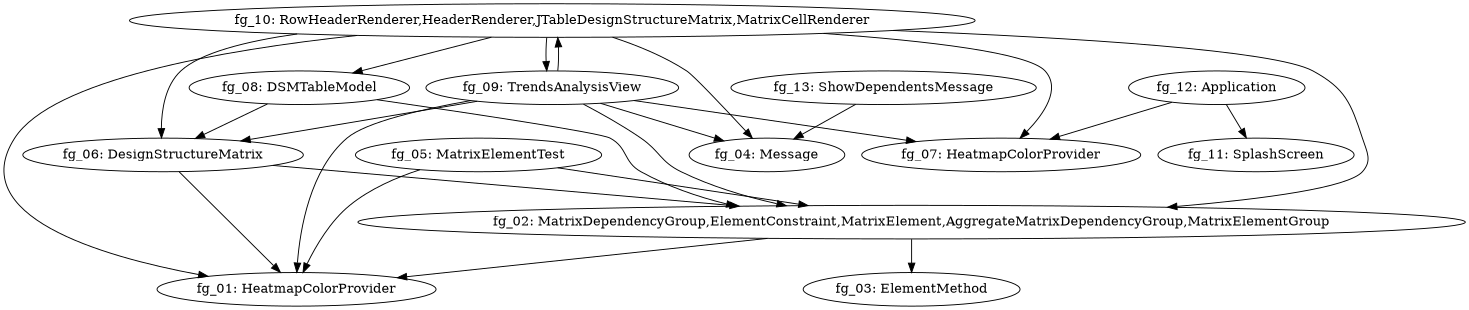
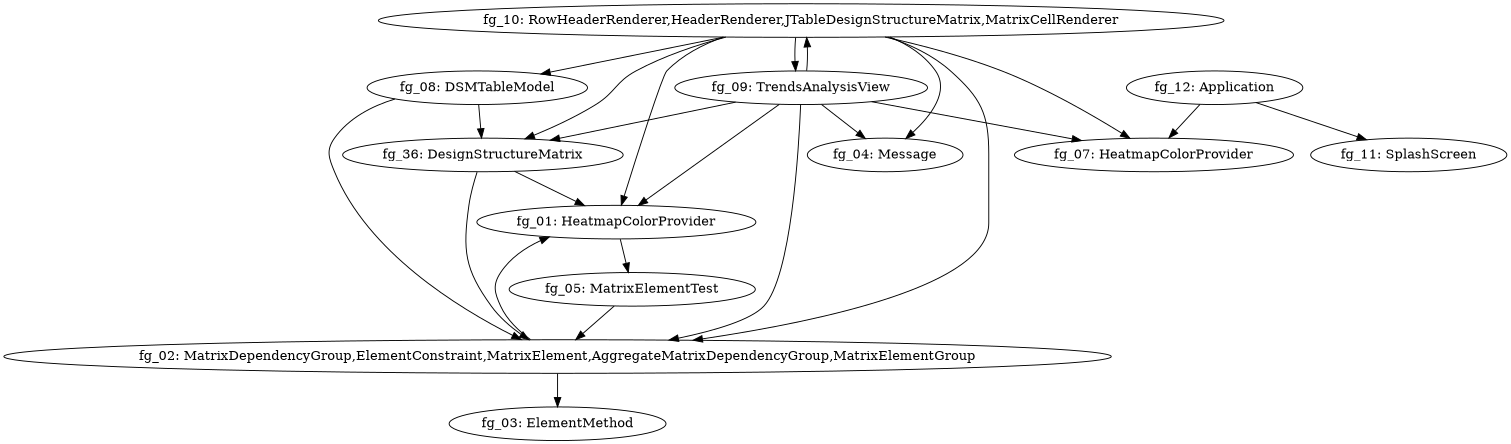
(884, 88) -> none
(163, 155) -> (483, 155)
(352, 203) -> (623, 251)
